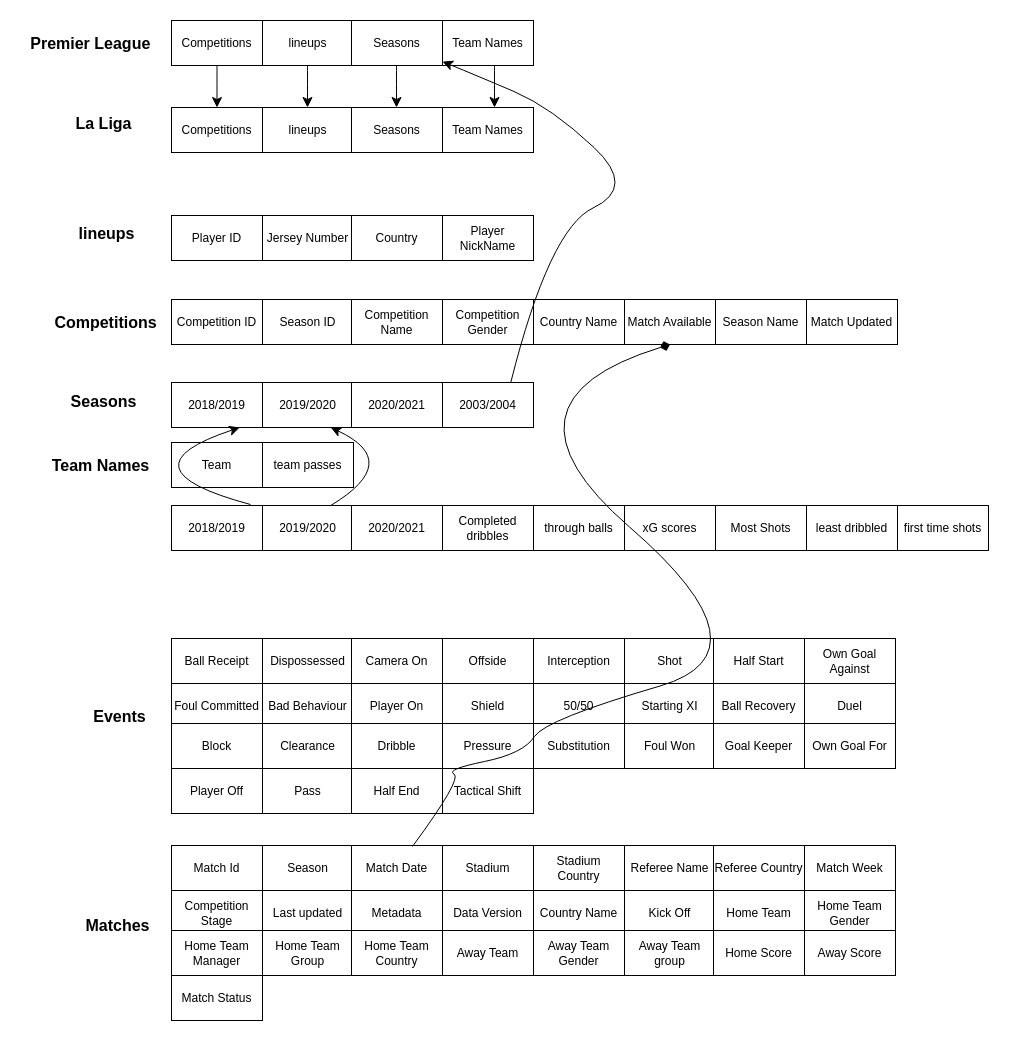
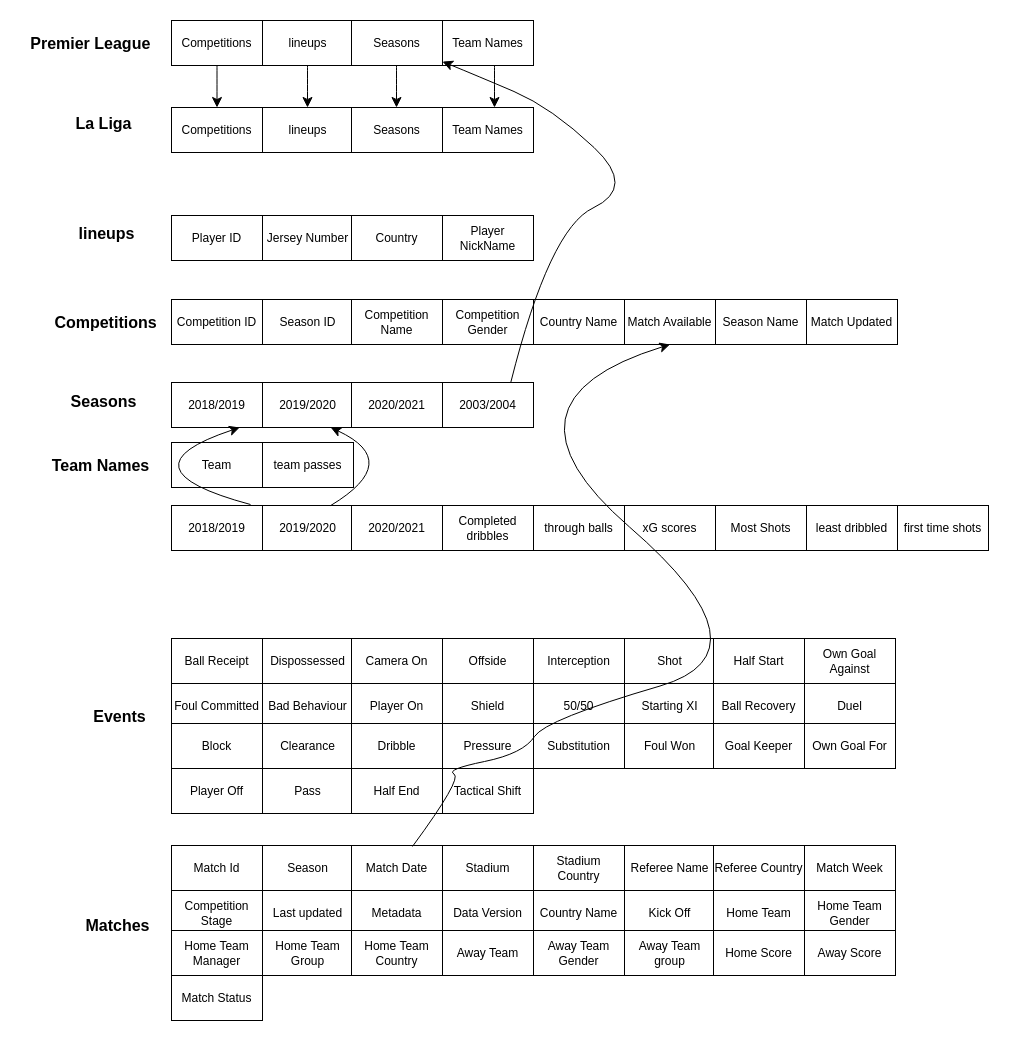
(660, 348) -> (661, 347)
